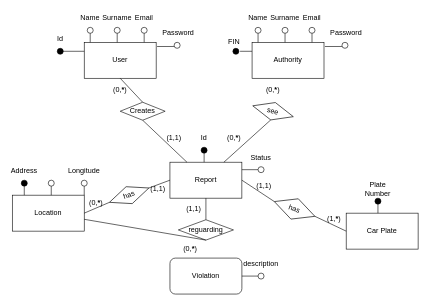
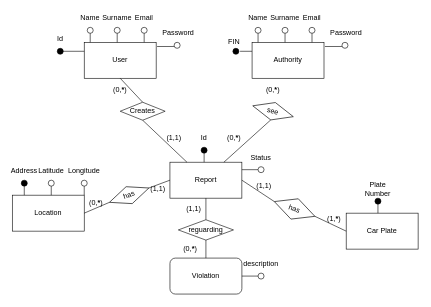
none -> (51, 171)
(146, 230) -> (206, 249)
